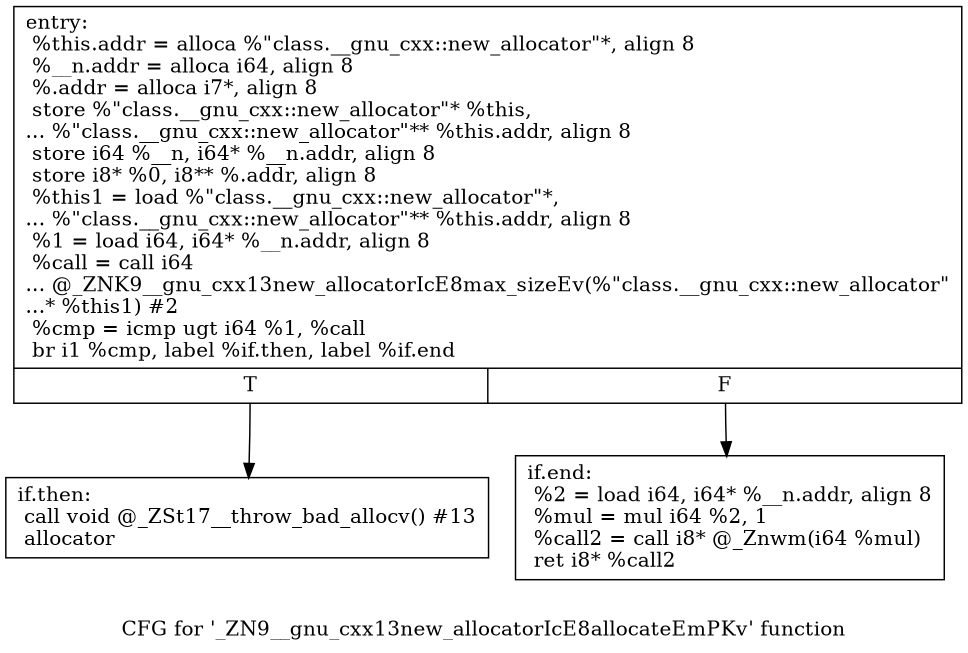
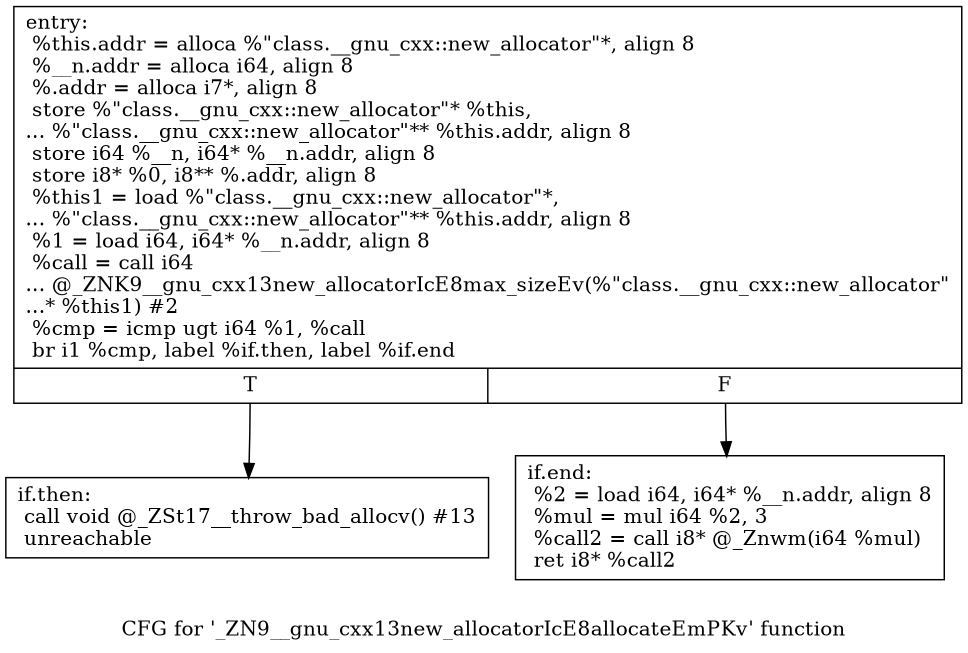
(648, 517) -> (648, 517)
(66, 539) -> (85, 539)
